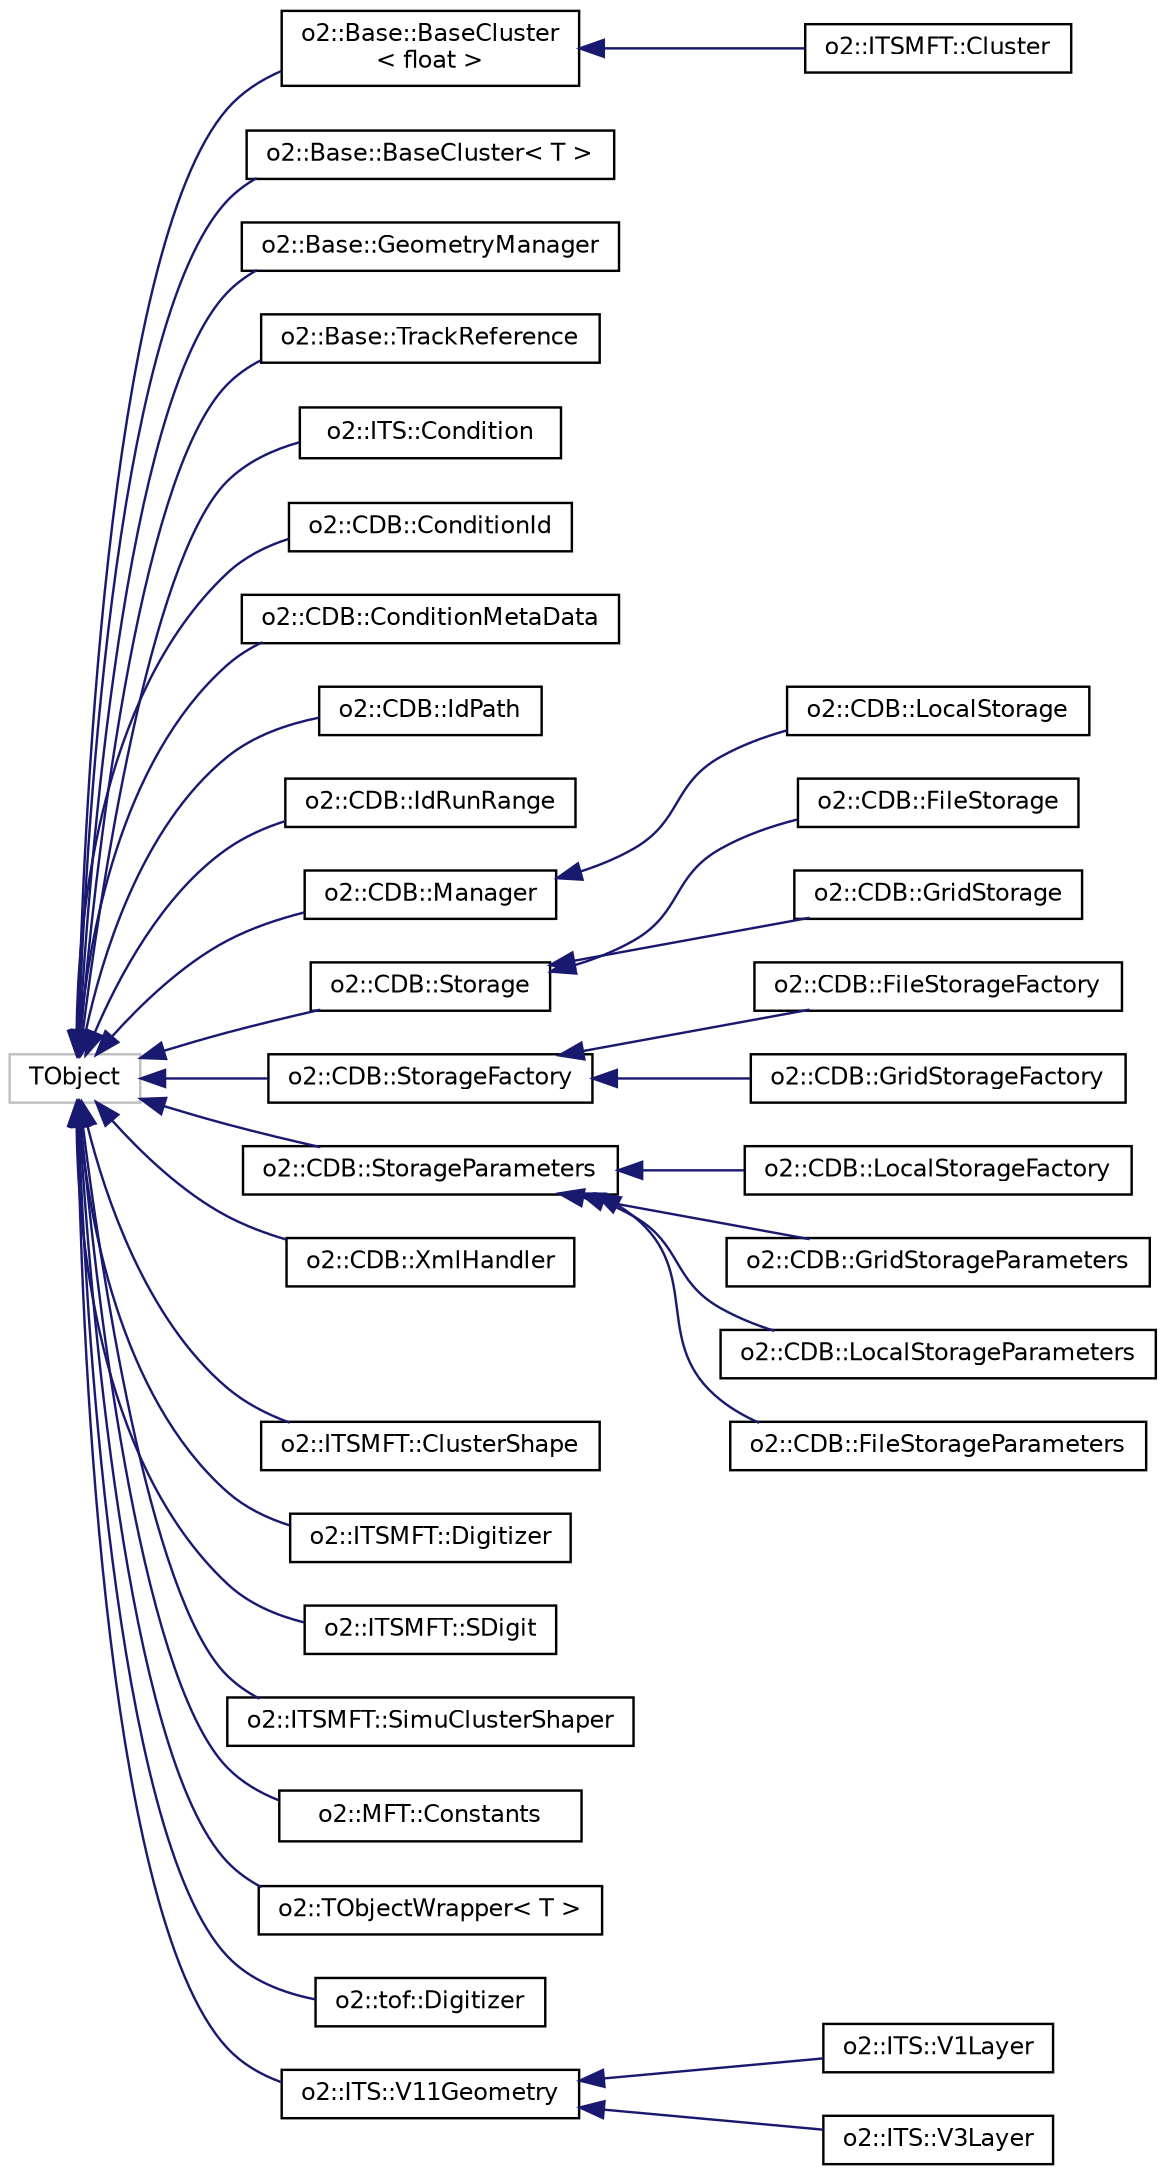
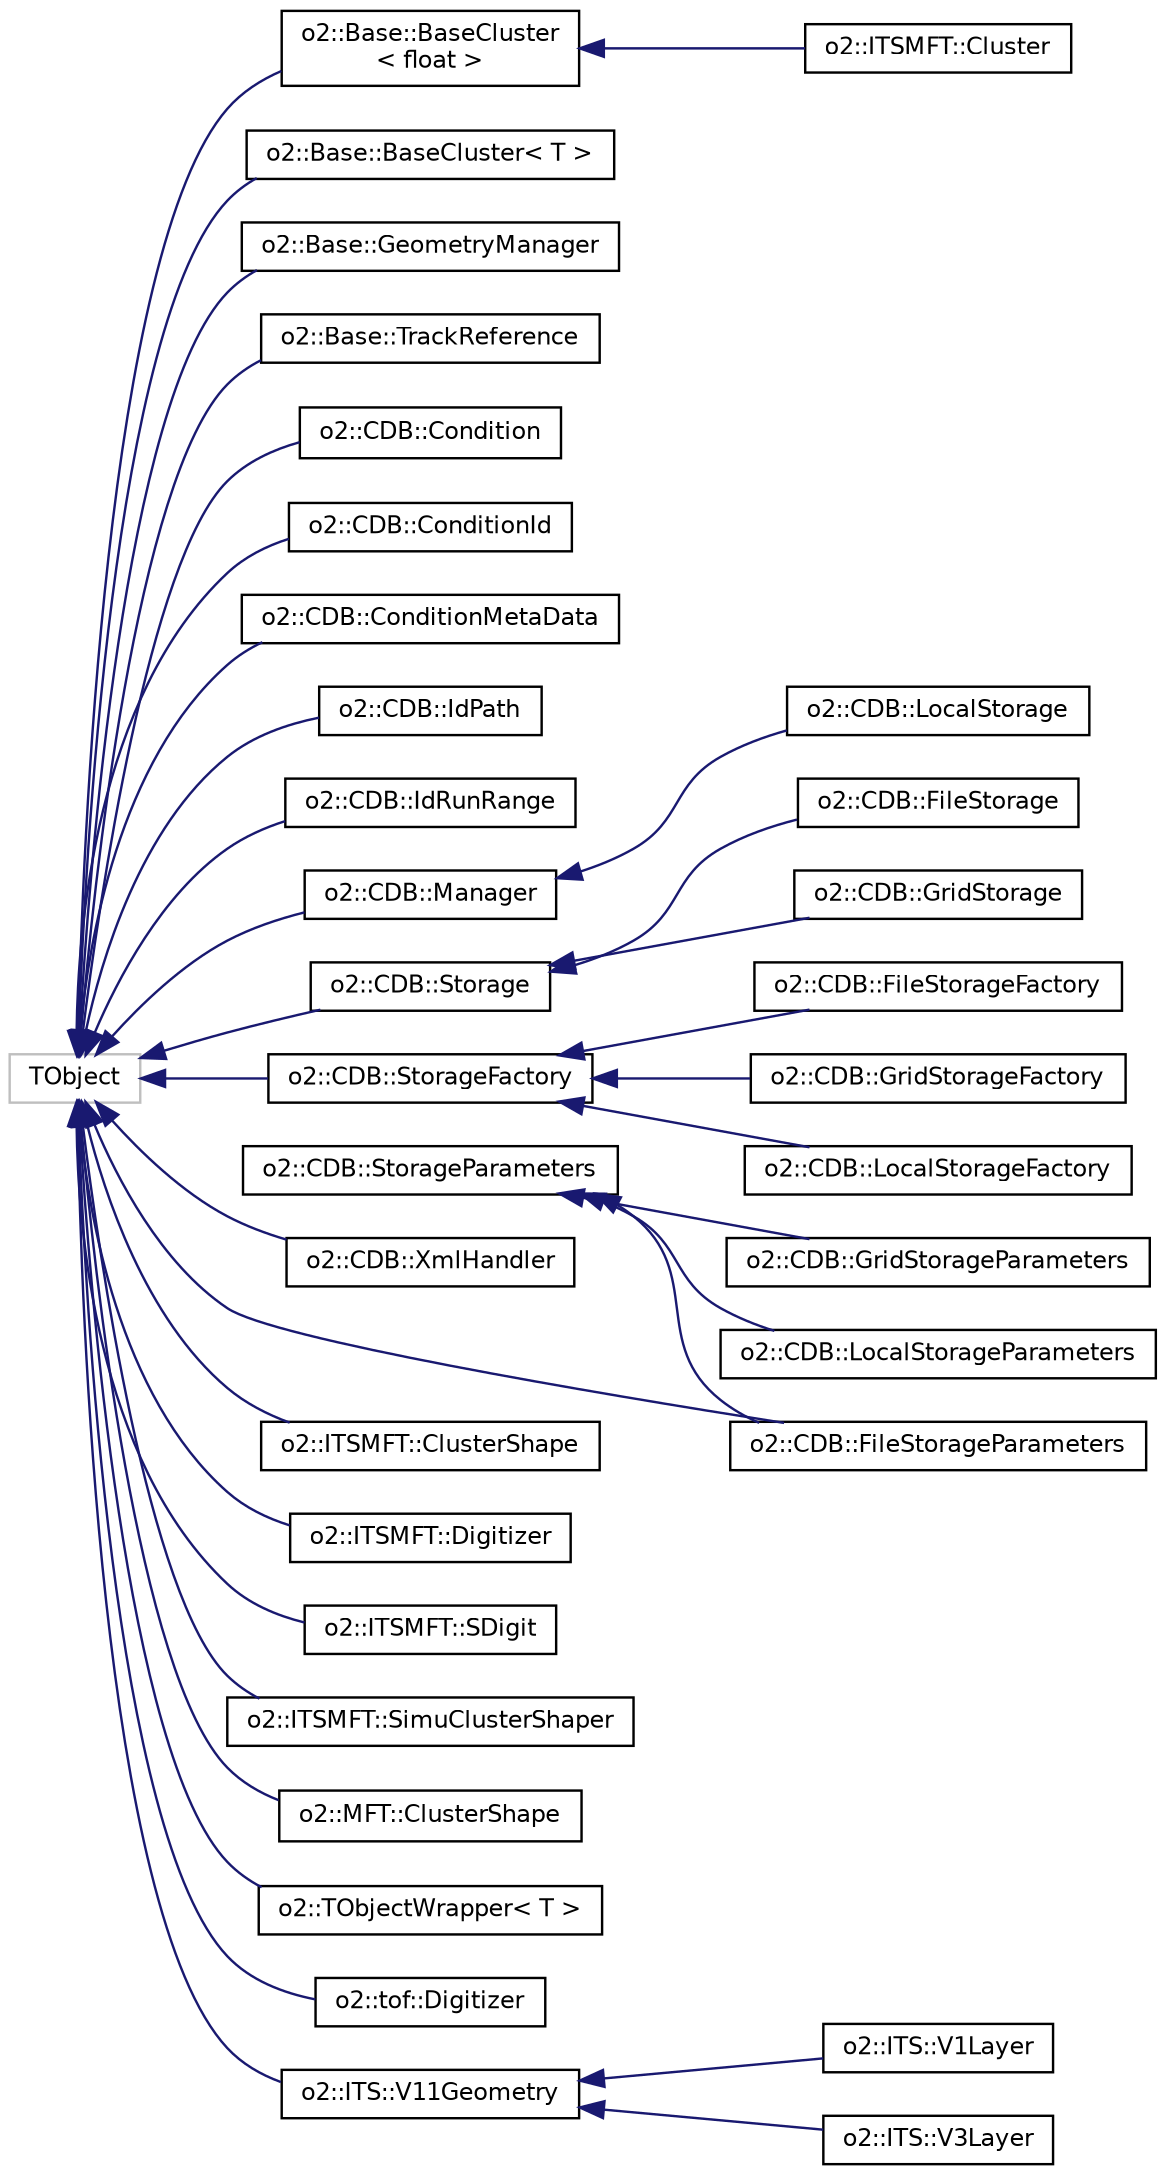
(430, 433) -> (430, 433)
(242, 1128) -> (391, 1354)
(693, 1170) -> (696, 1127)
(430, 1816) -> (430, 1816)
